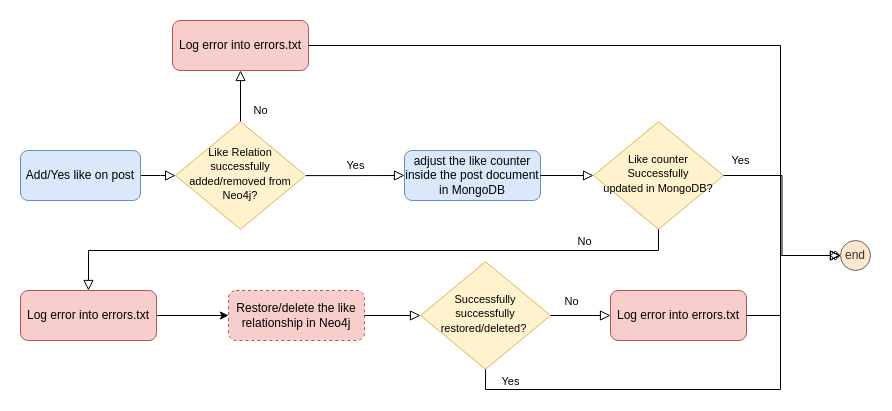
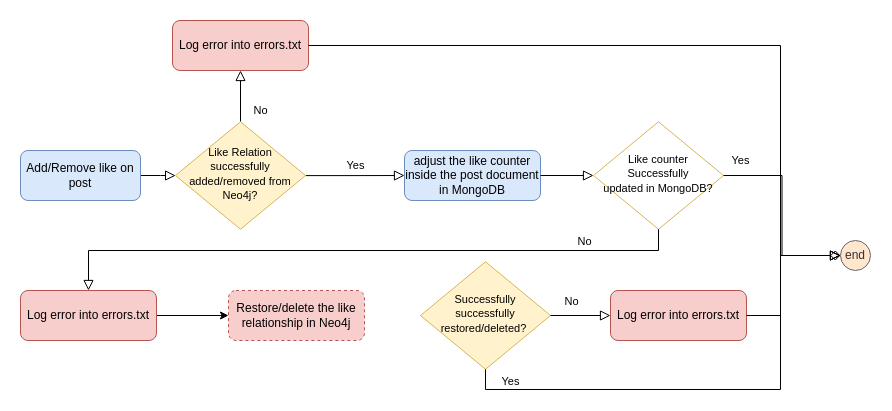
(81, 176) -> (81, 176)
(659, 176) -> (659, 176)
(387, 316) -> none
